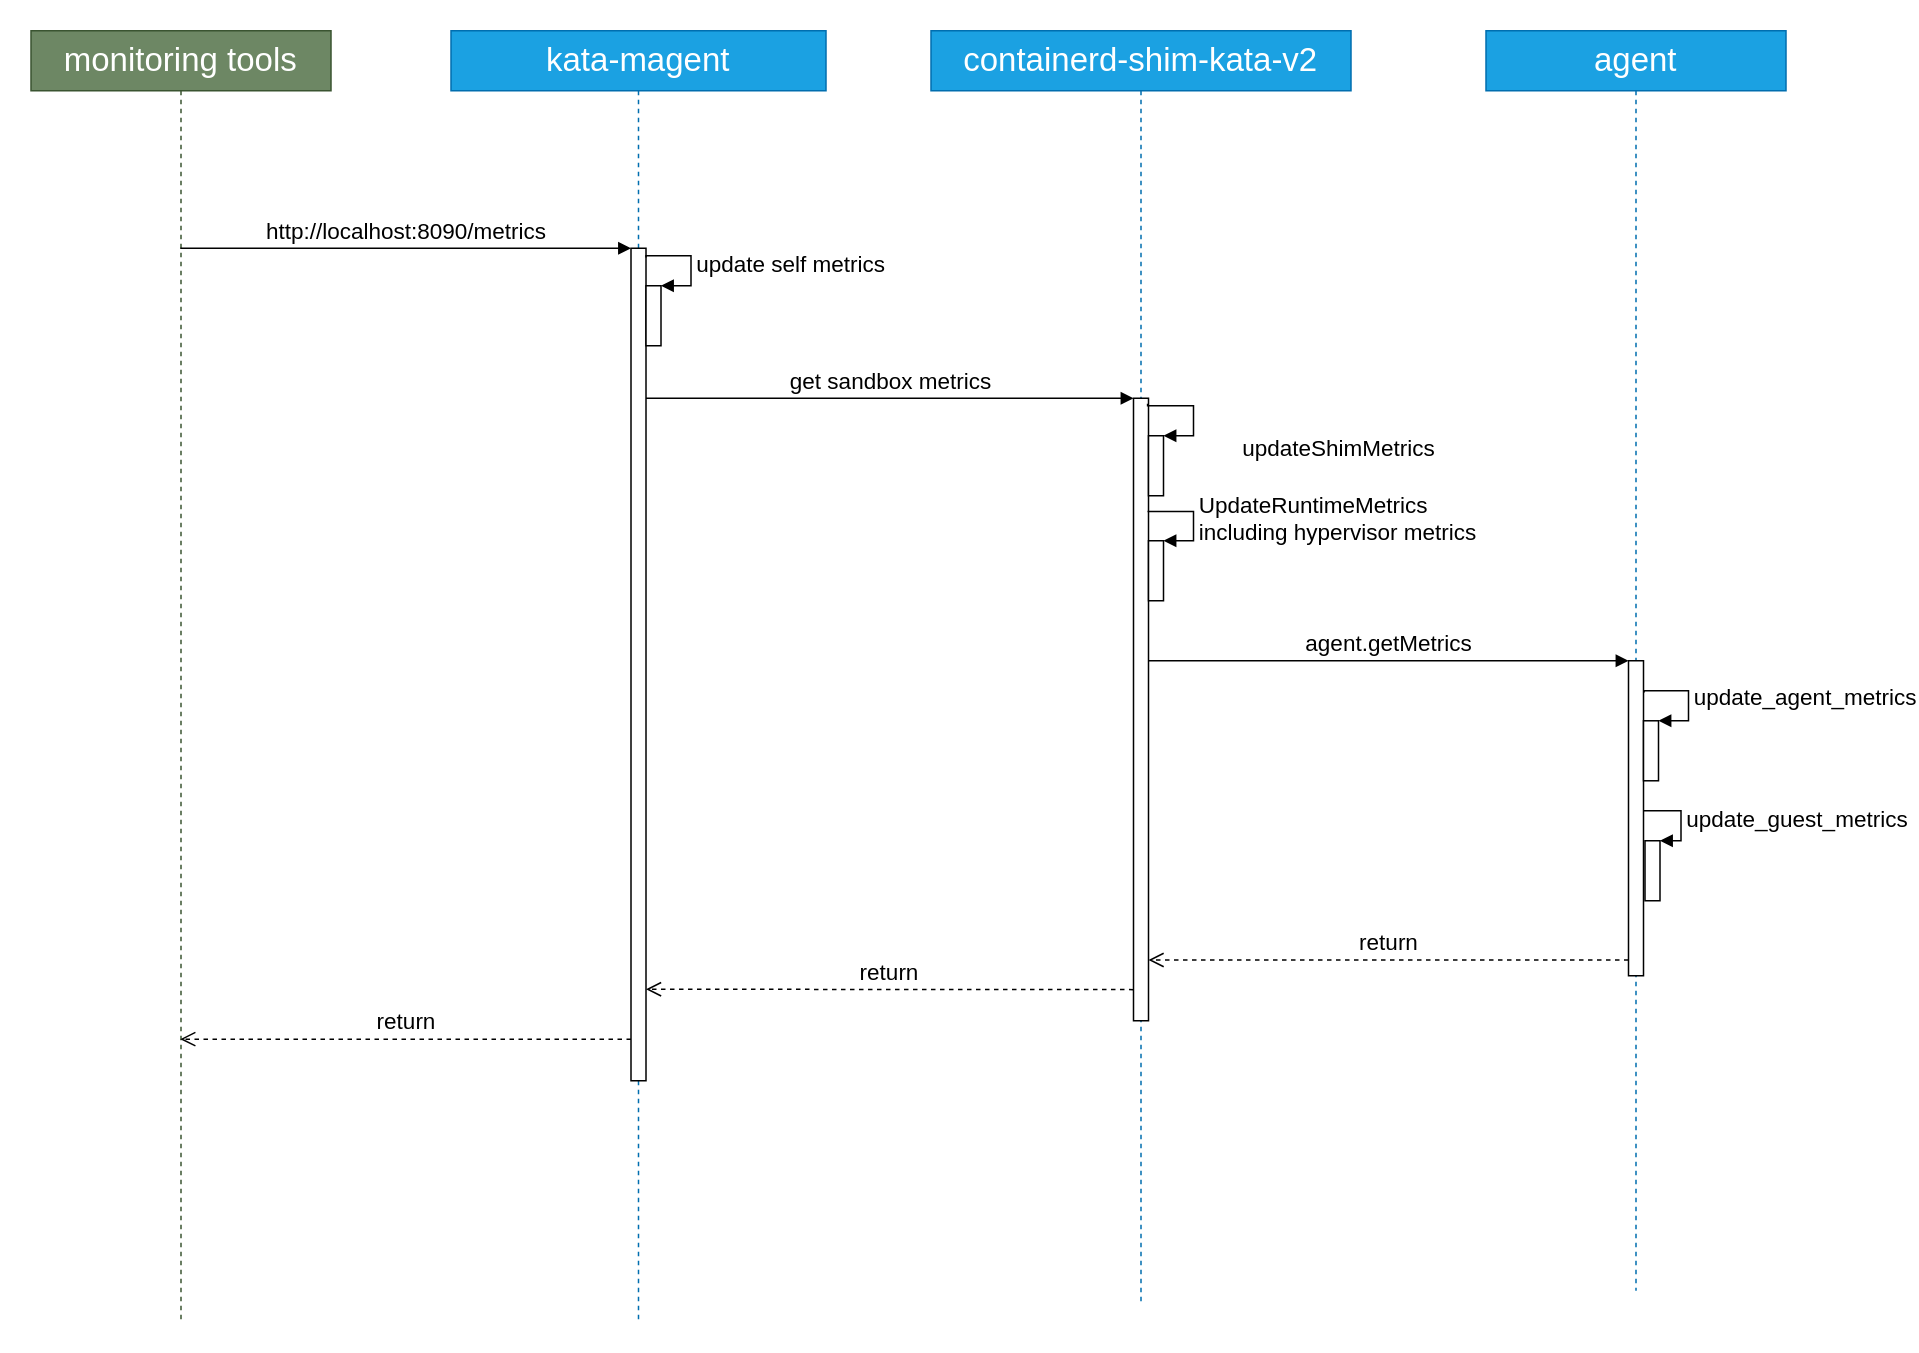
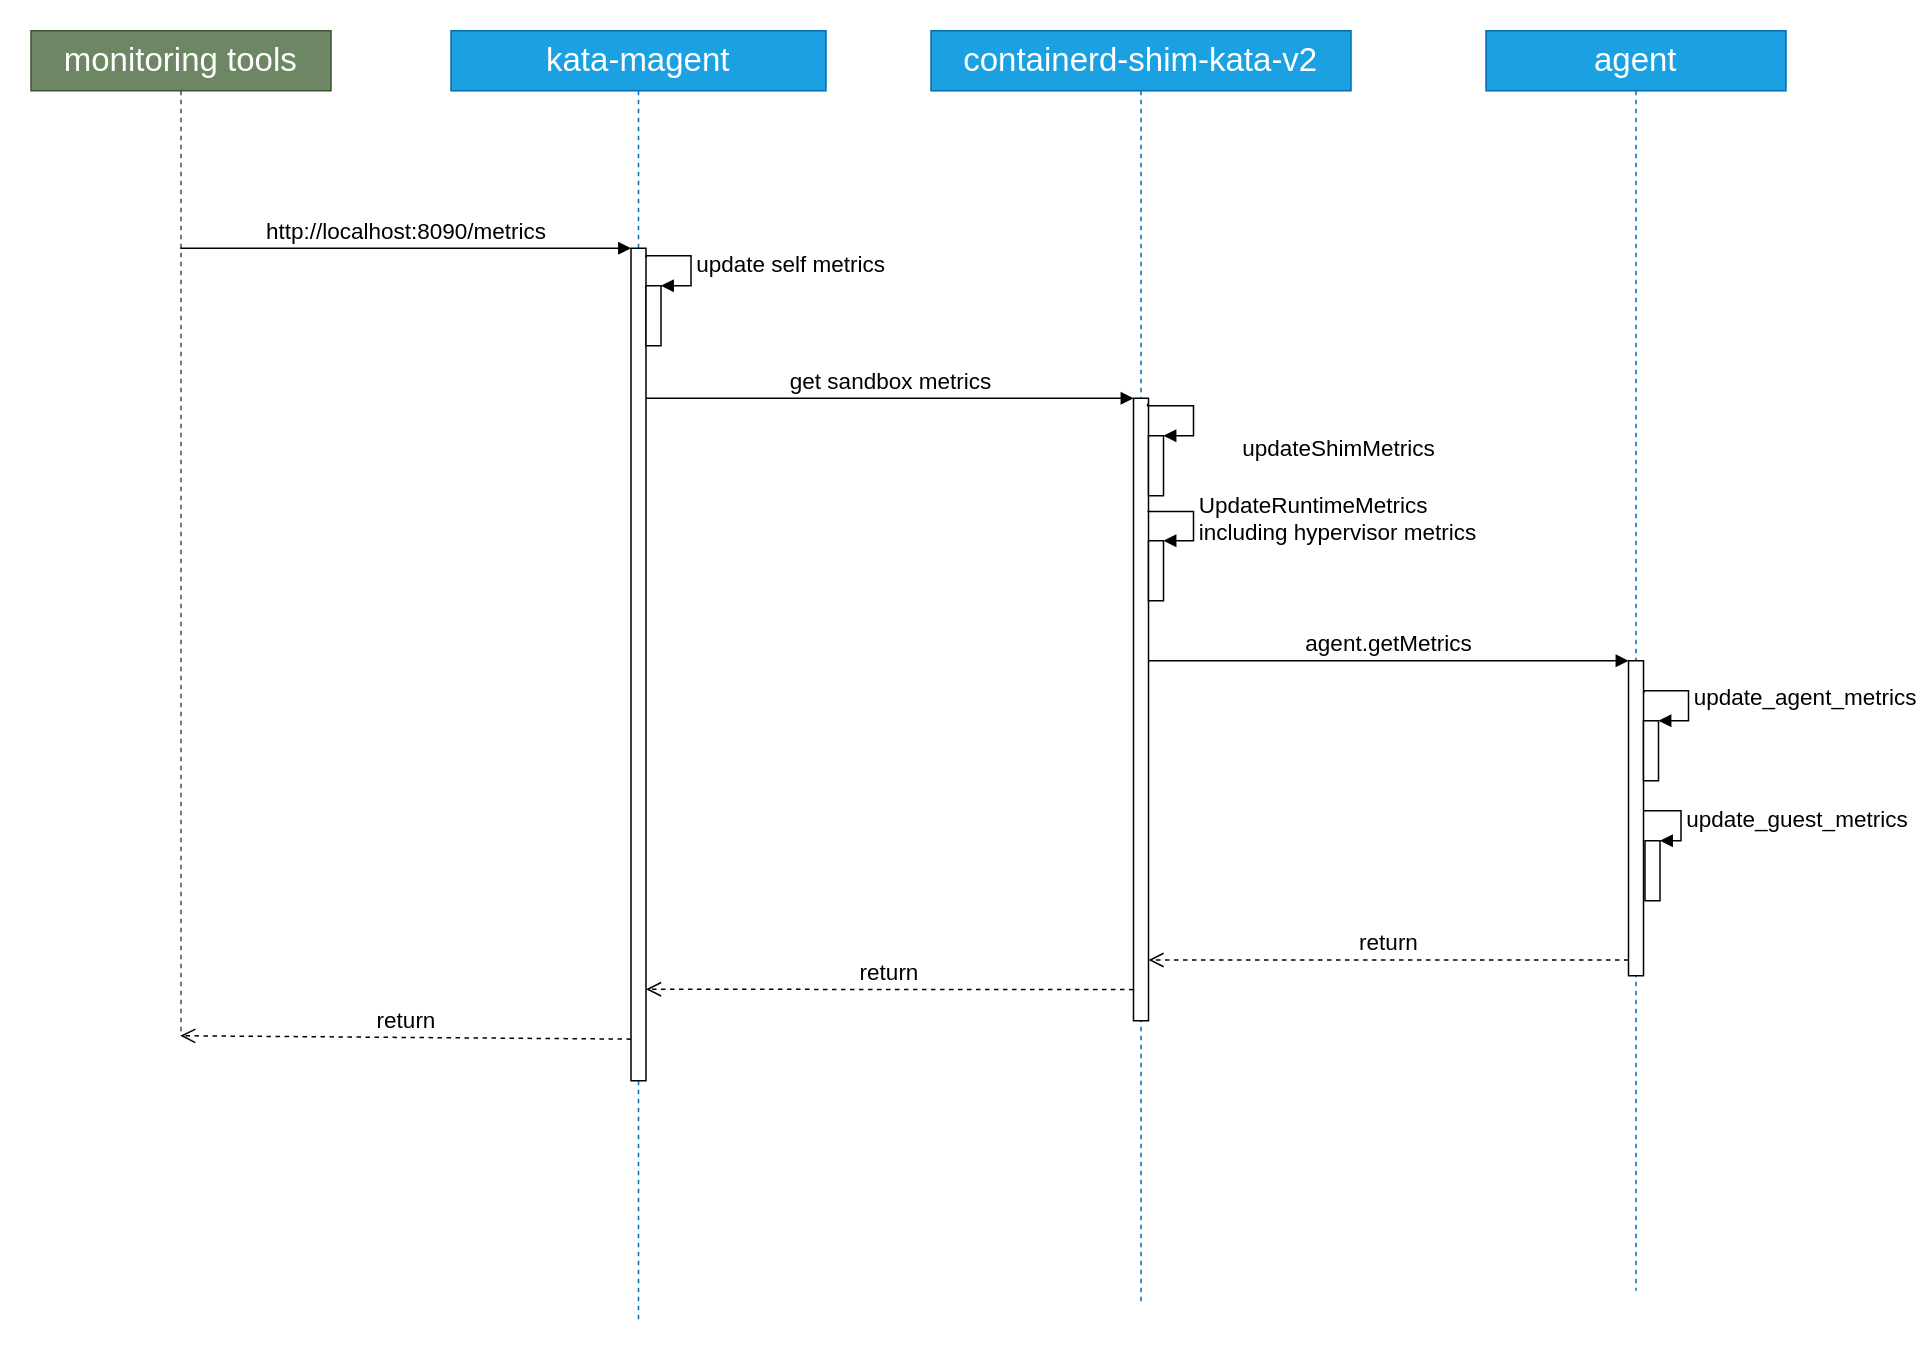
(181, 676) -> (181, 533)
